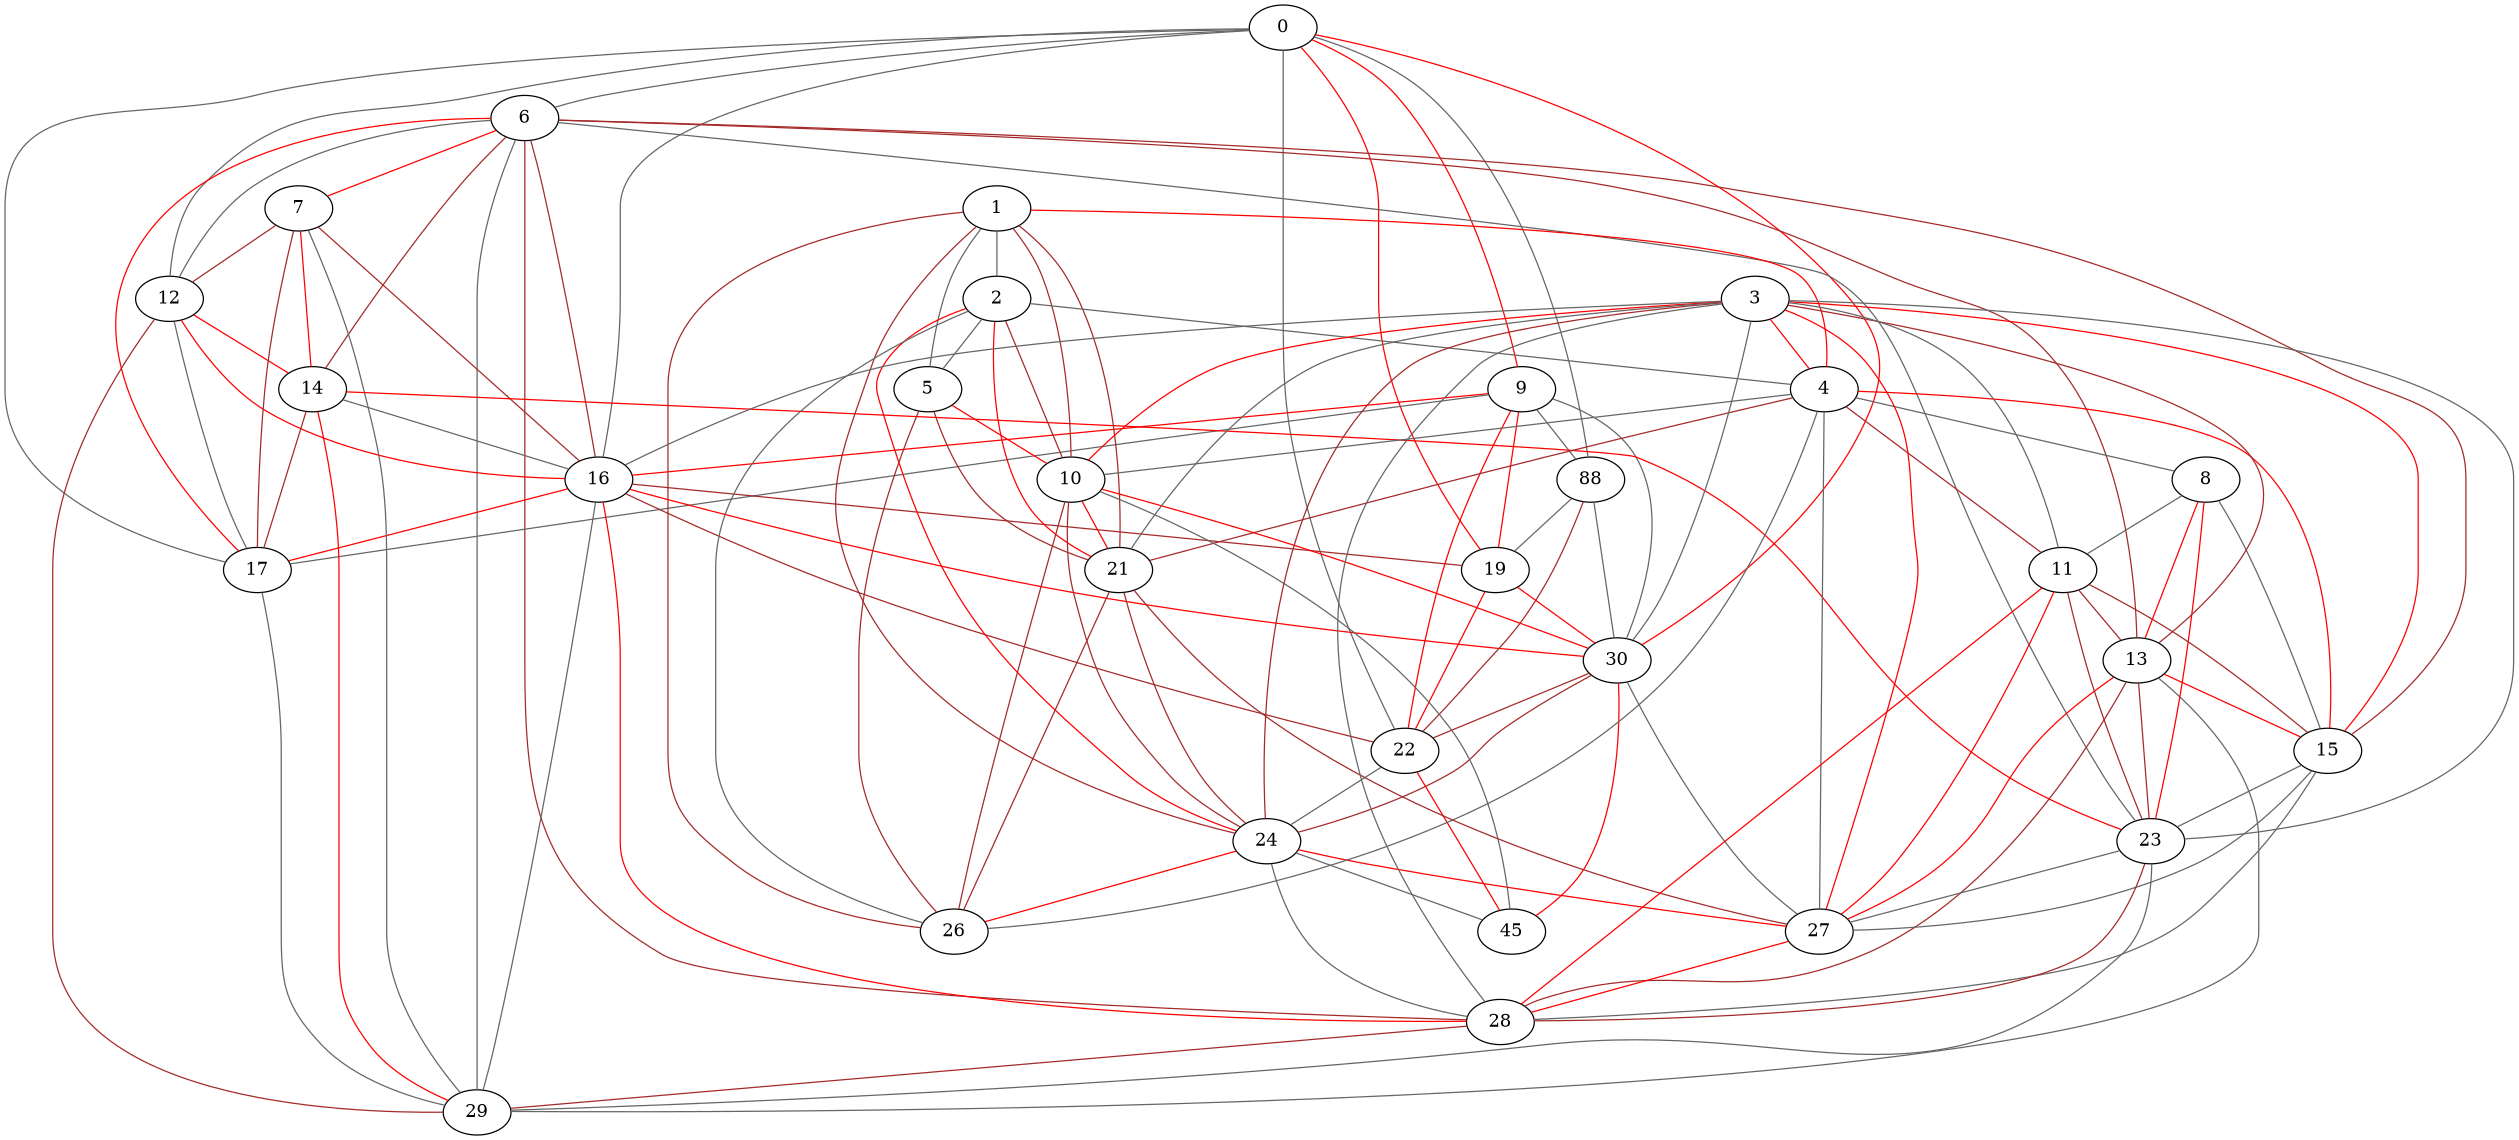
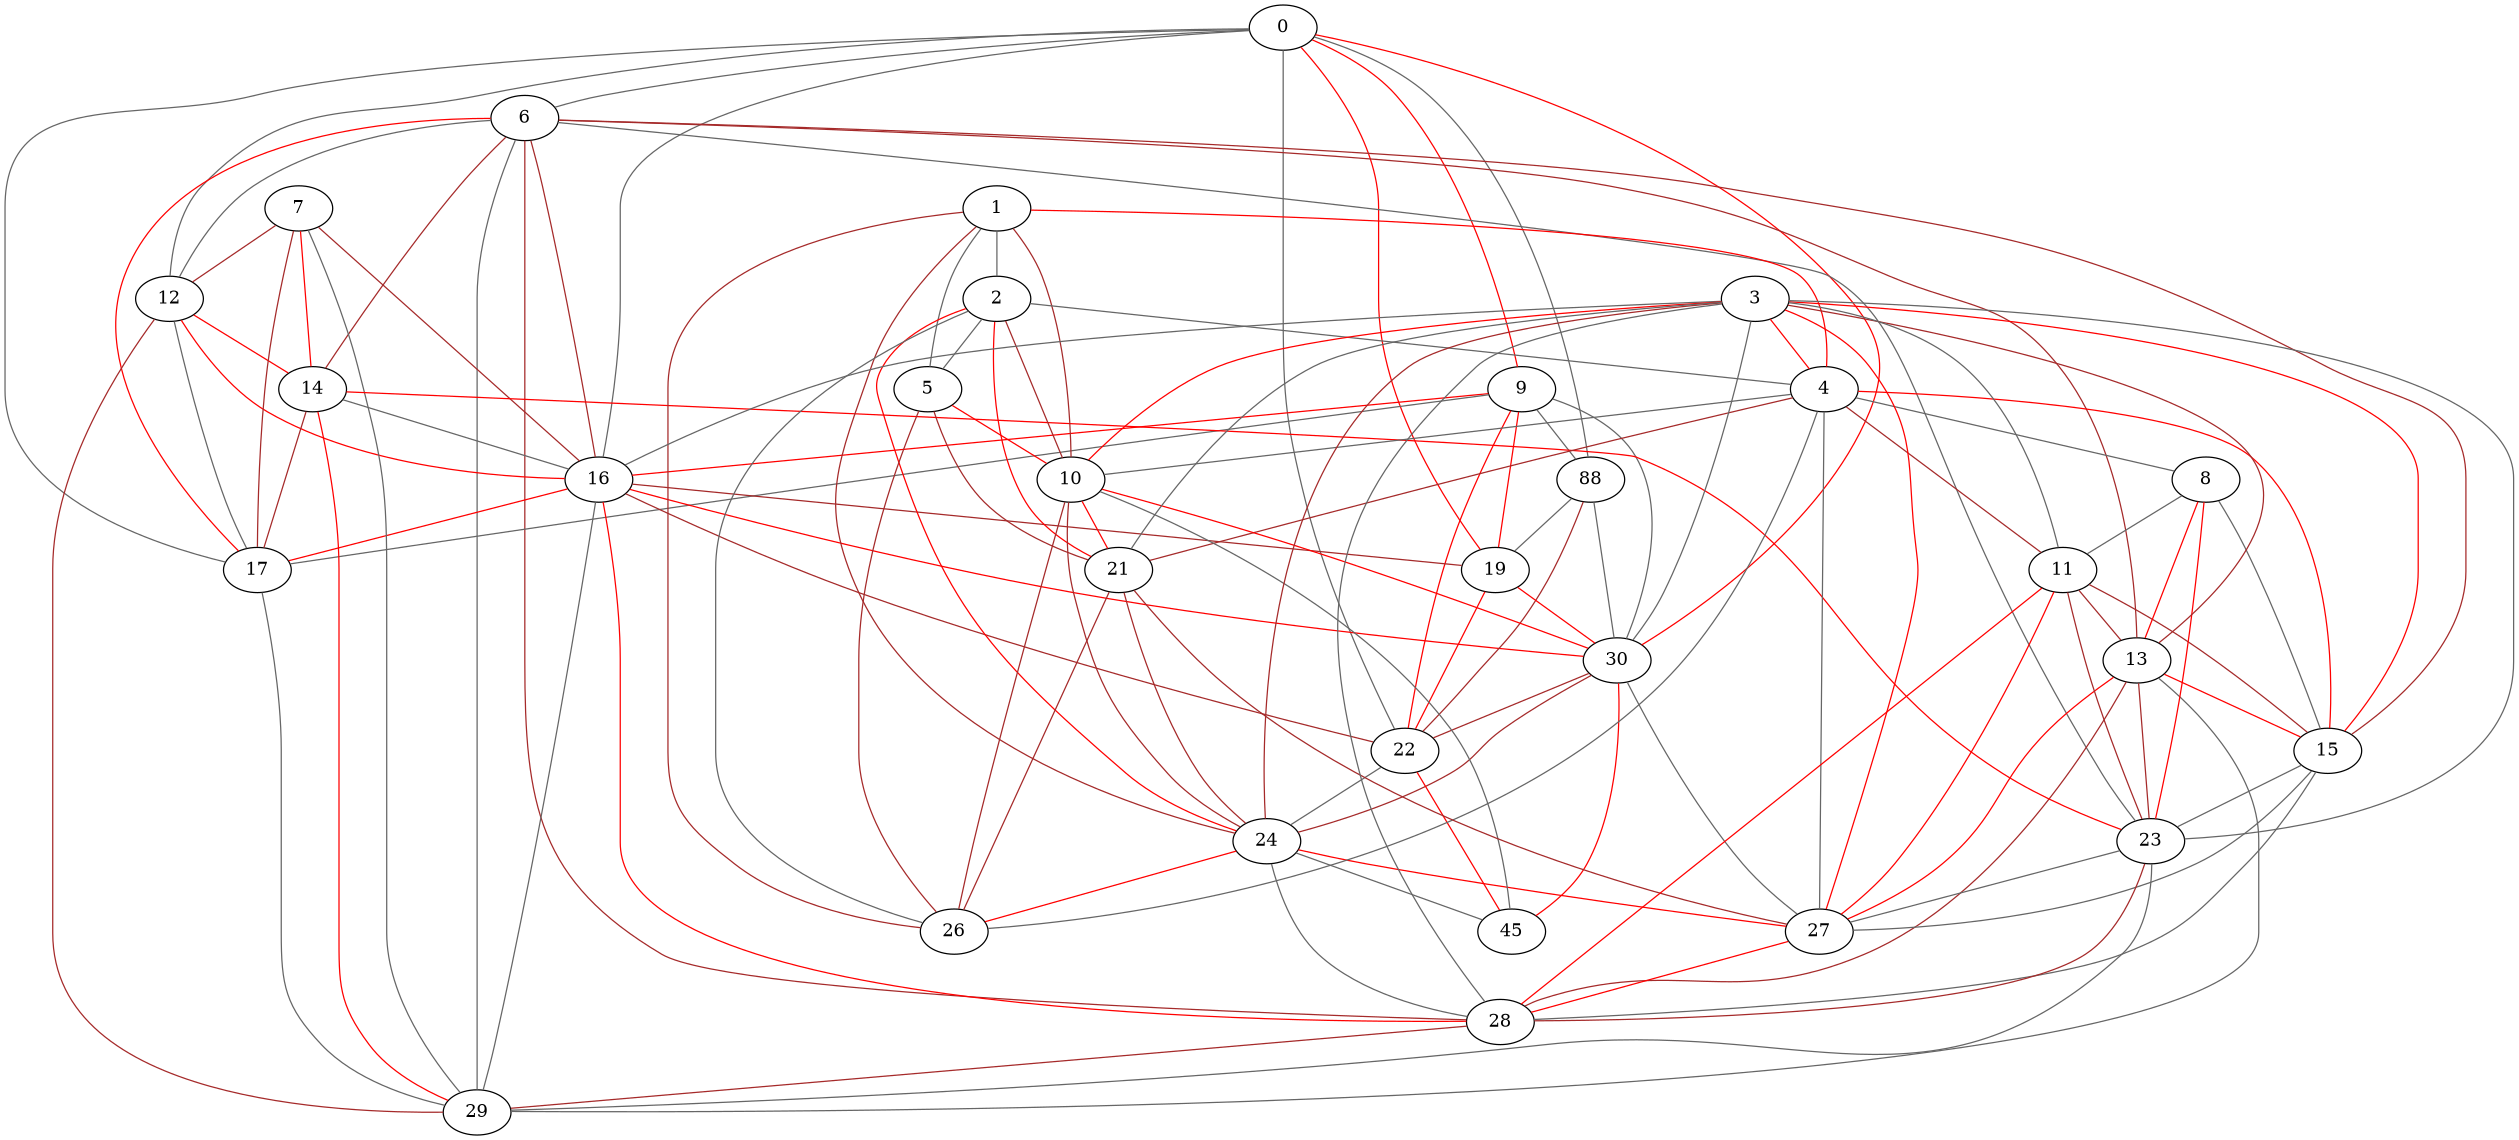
(412, 163) -> none
(1103, 374) -> none
